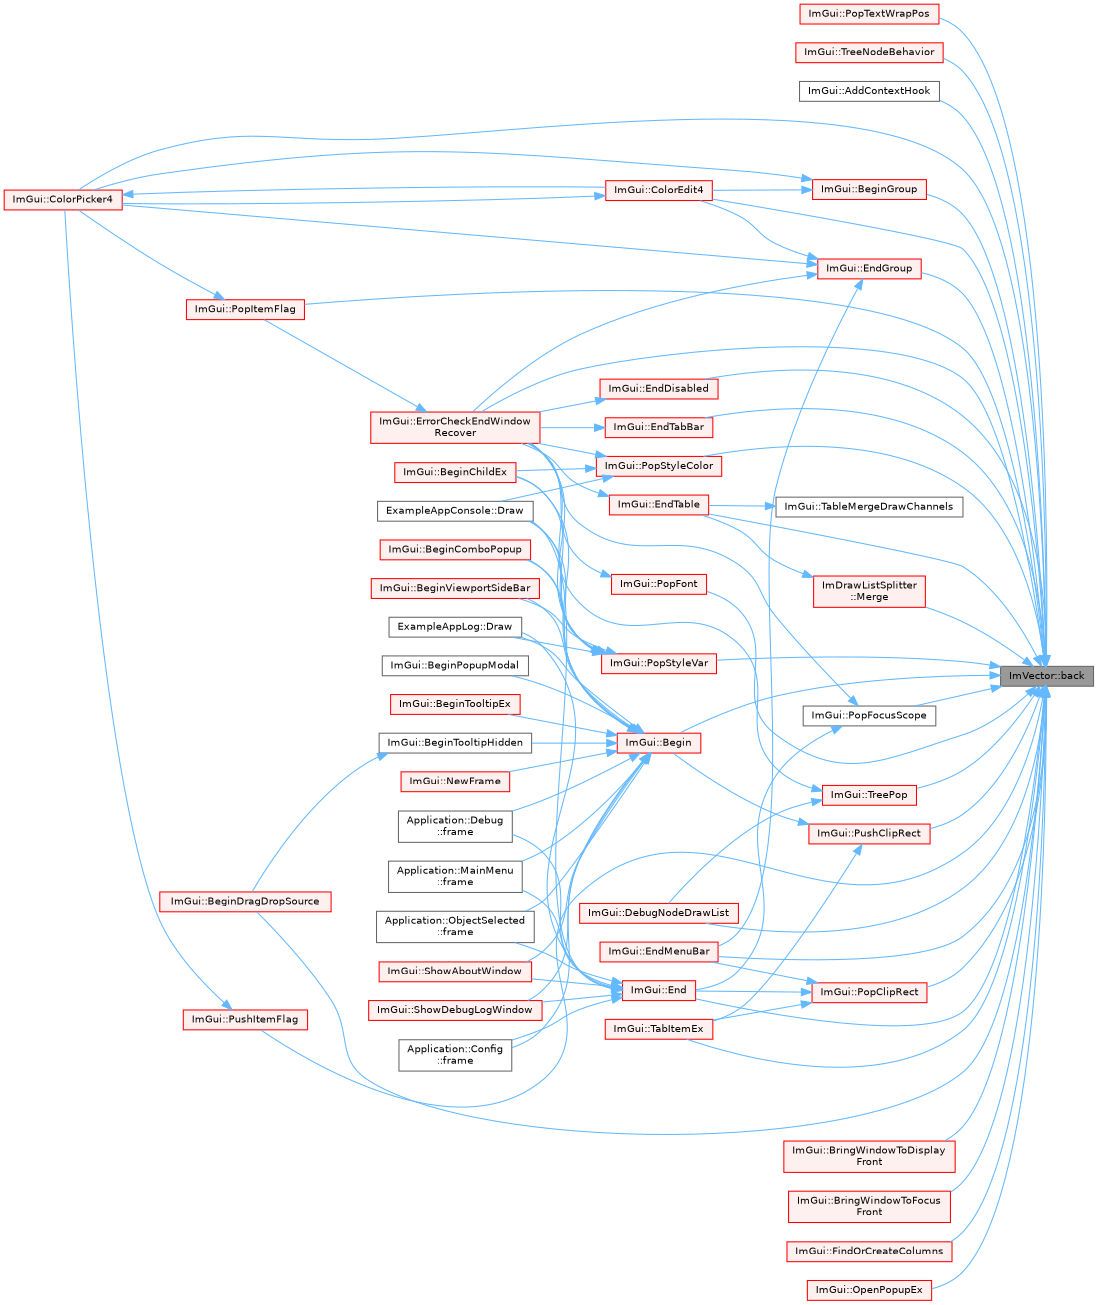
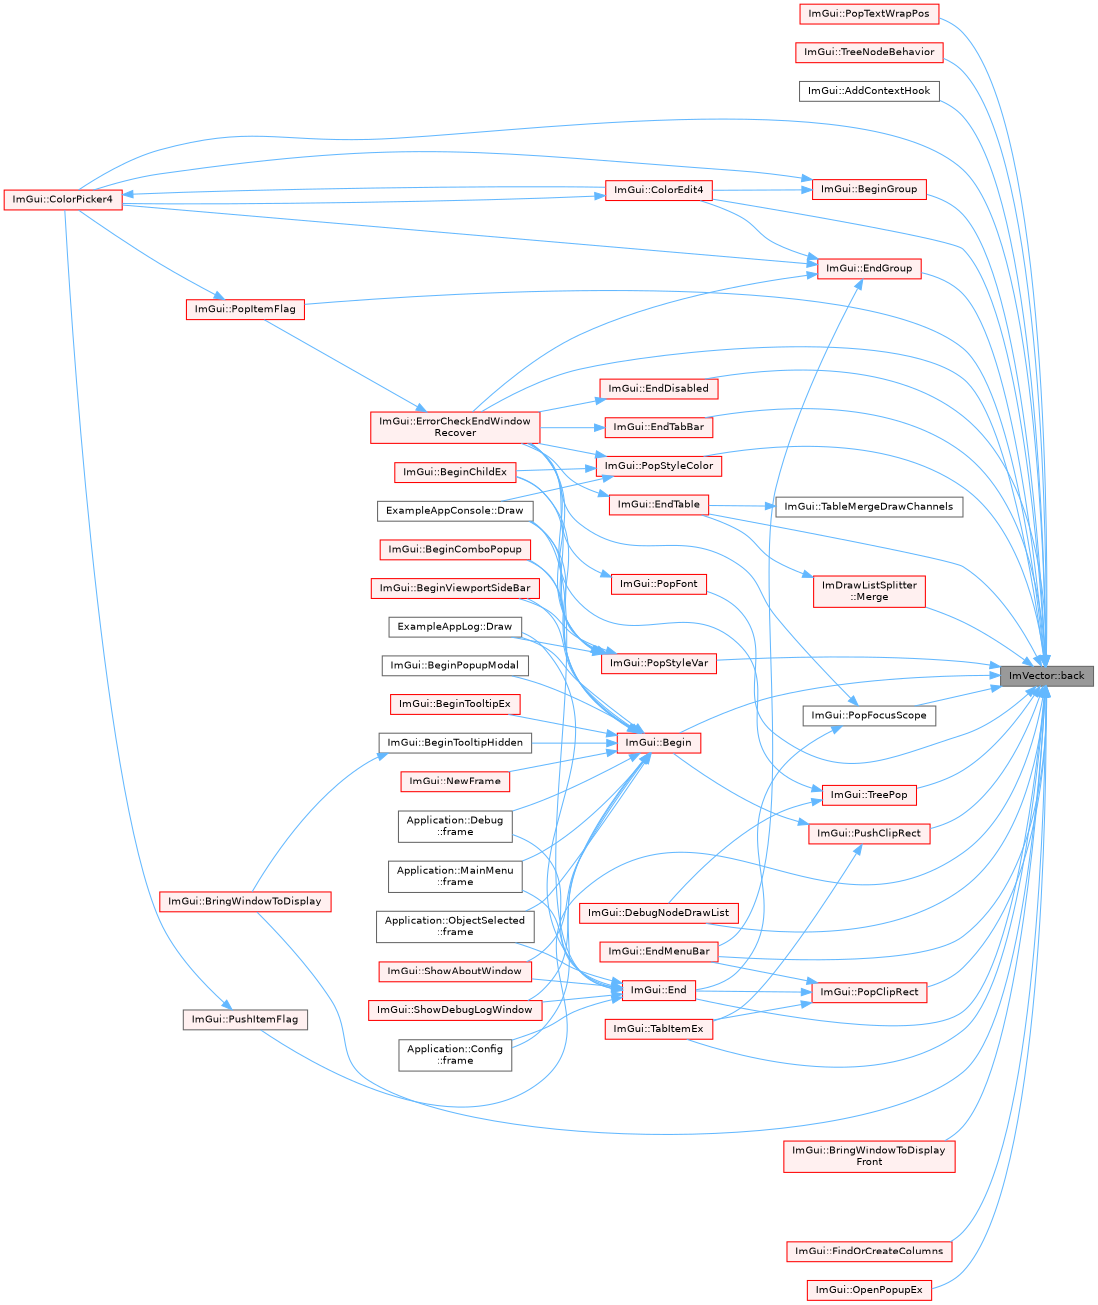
(245, 902) -> (245, 902)
(245, 1020) -> (245, 1020)
(870, 1207) -> none
